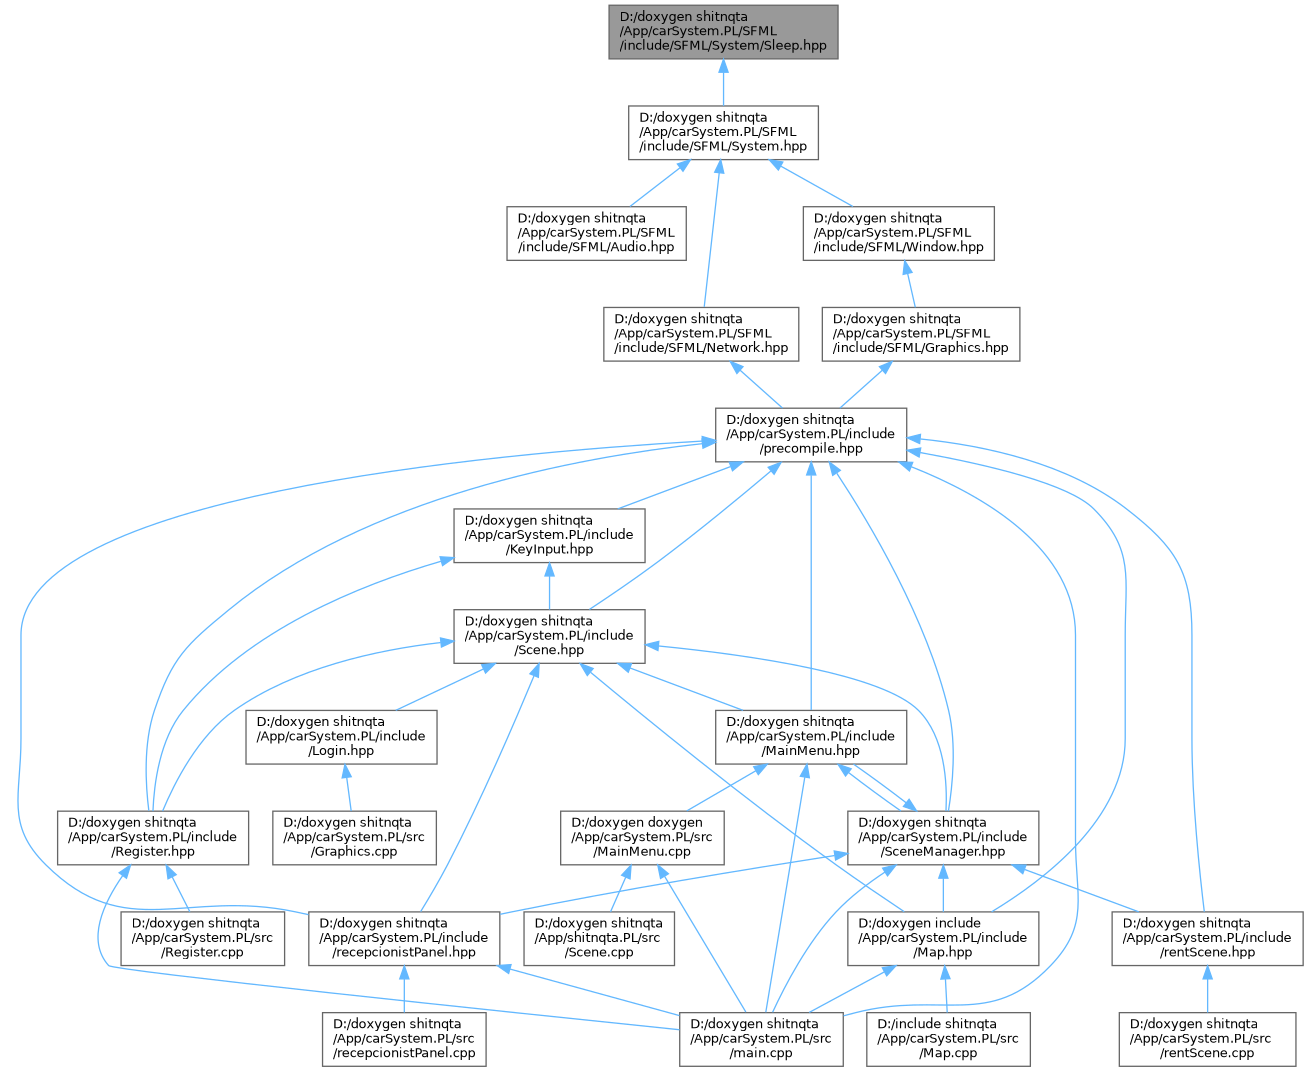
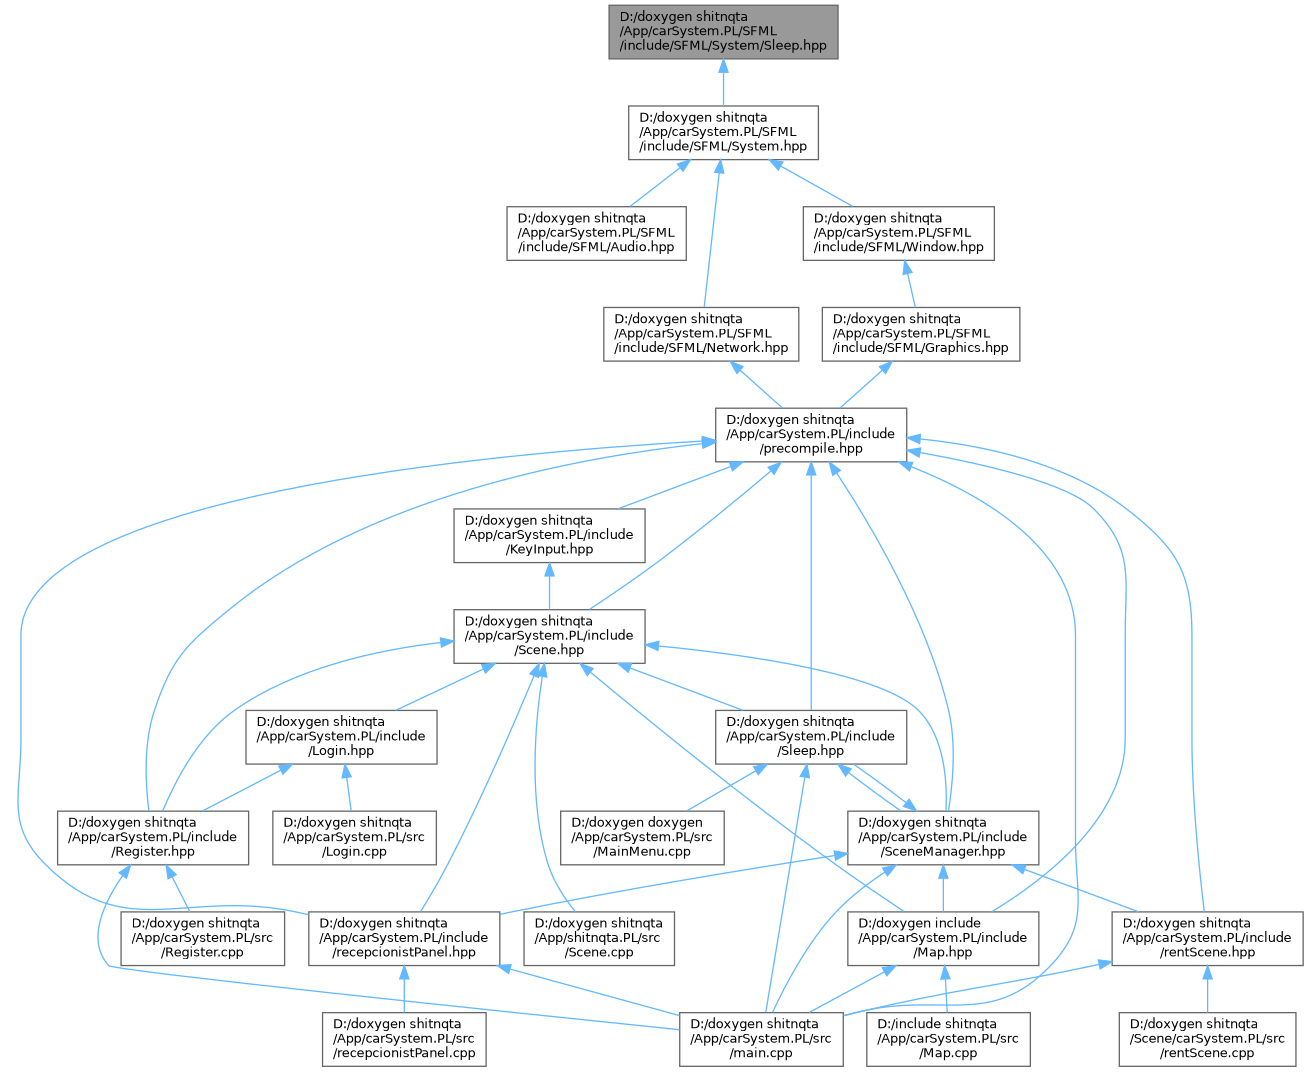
(256, 645) -> (241, 791)
(811, 737) -> (811, 737)
(355, 838) -> (355, 838)
(615, 901) -> (536, 798)
(705, 944) -> (971, 989)
(1208, 1039) -> (1208, 1039)
